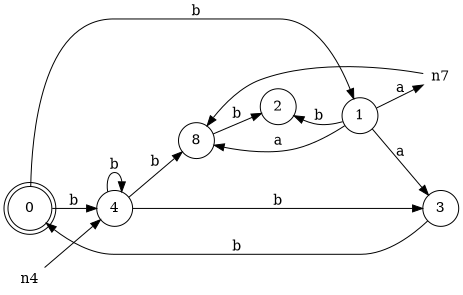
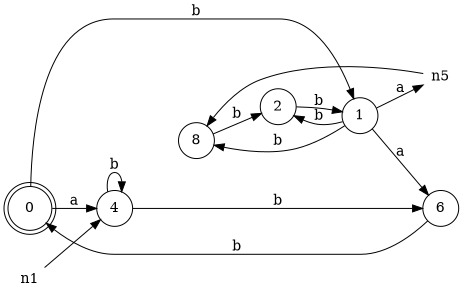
(441, 77) -> (441, 77)
none -> (314, 108)
(278, 141) -> (278, 141)
(152, 178) -> none
(74, 201) -> (74, 201)
(441, 208) -> (441, 208)
(30, 279) -> (30, 279)
